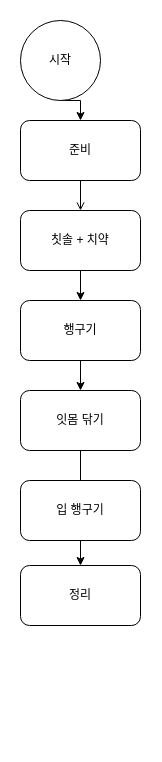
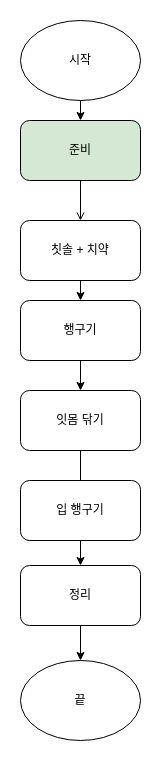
(61, 61) -> (81, 61)
(81, 151) -> (81, 151)
(81, 241) -> (81, 251)
none -> (81, 640)
none -> (81, 701)
